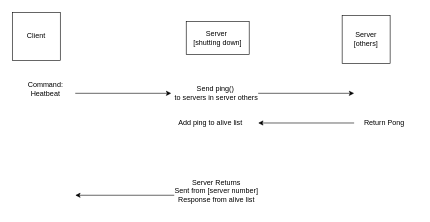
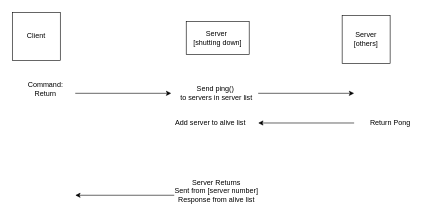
(46, 89) -> (46, 89)
(217, 93) -> (217, 93)
(211, 123) -> (211, 123)
(384, 123) -> (390, 123)
